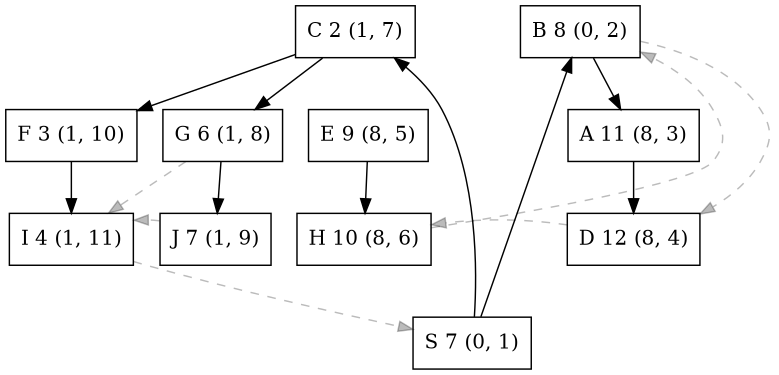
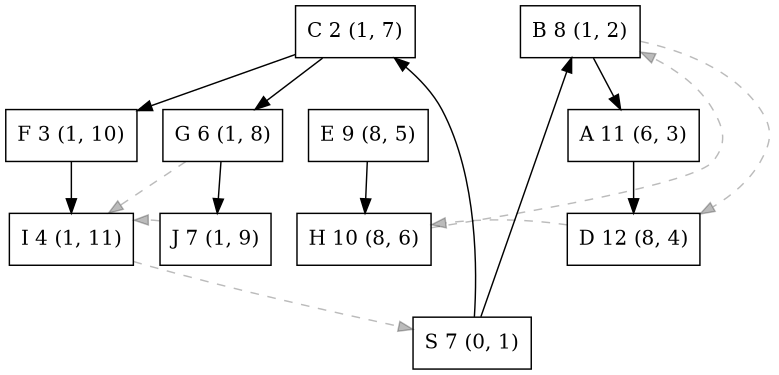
(580, 32) -> (580, 32)
(634, 136) -> (634, 136)
